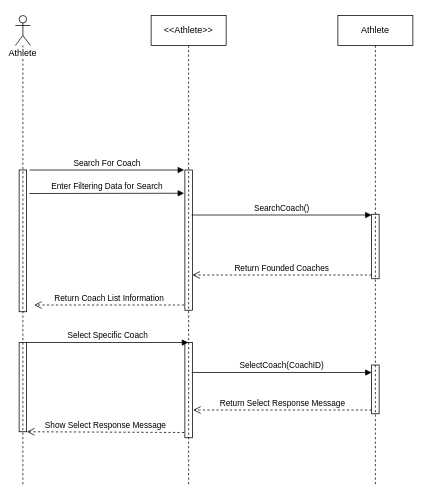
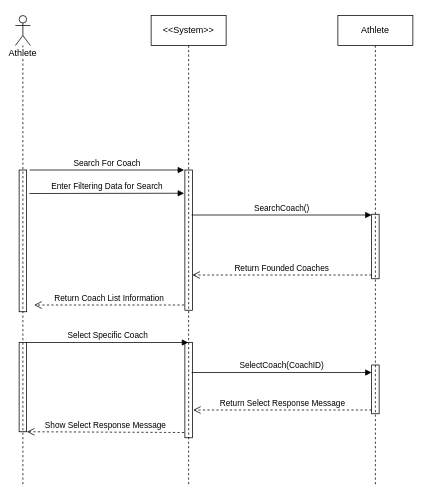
(189, 30) -> (189, 30)
